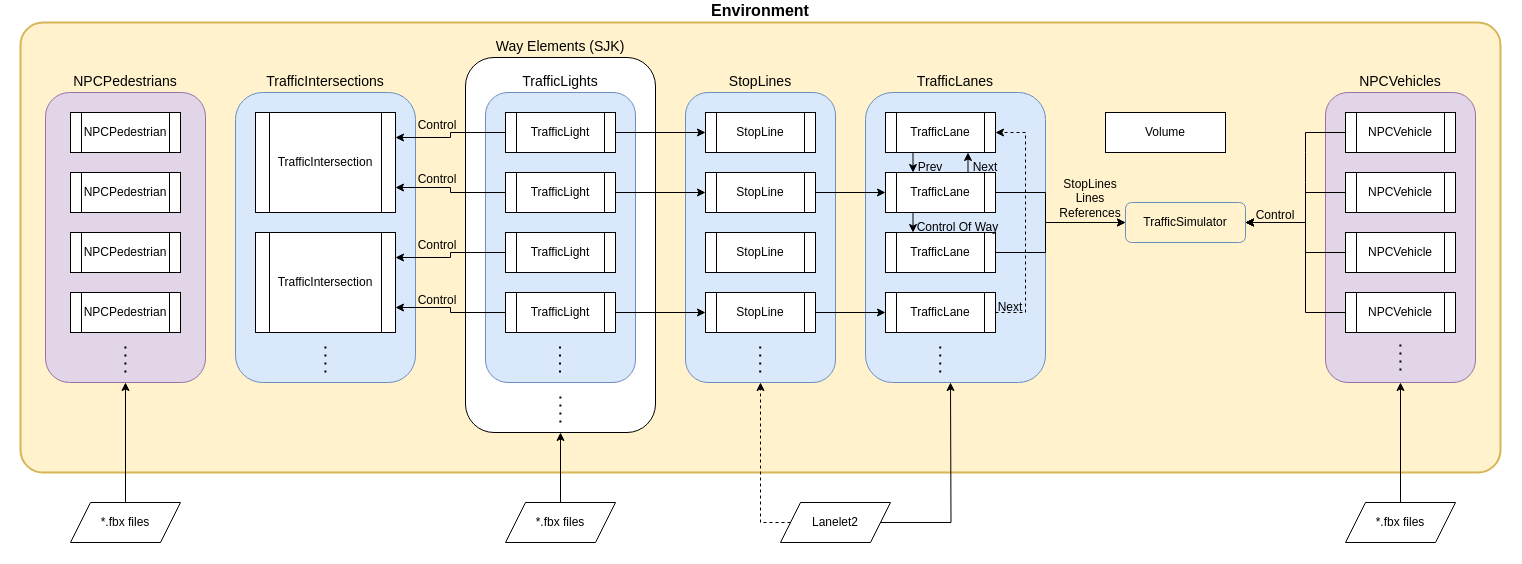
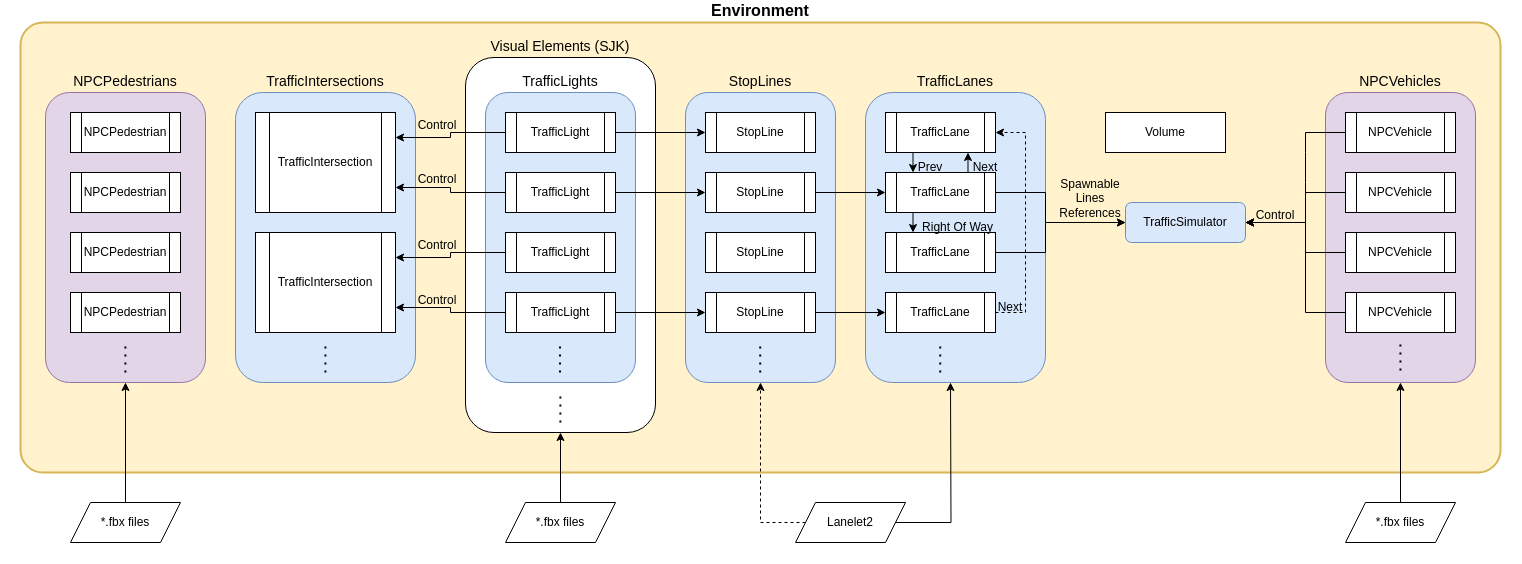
(561, 46) -> (561, 46)
(1091, 199) -> (1091, 199)
(1186, 223) -> (1186, 223)
(958, 228) -> (958, 228)
(836, 523) -> (851, 523)
